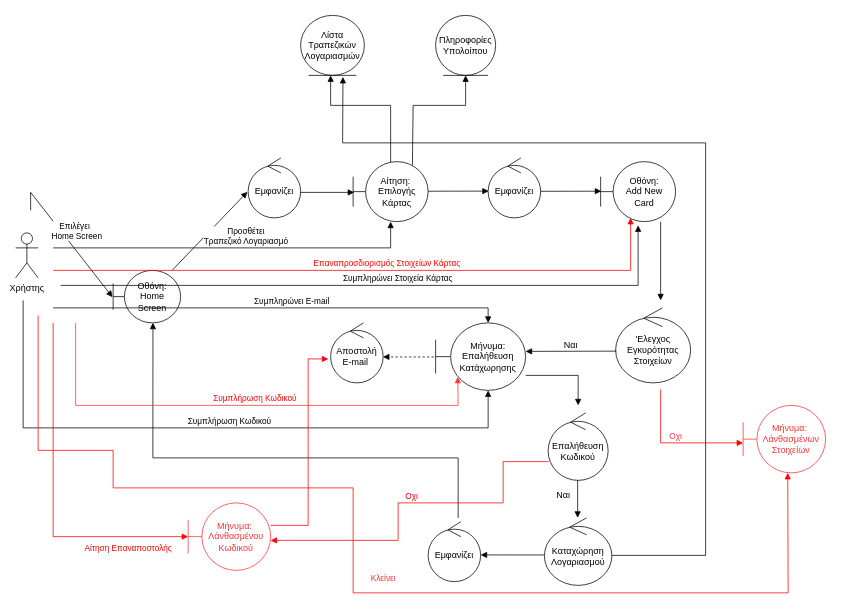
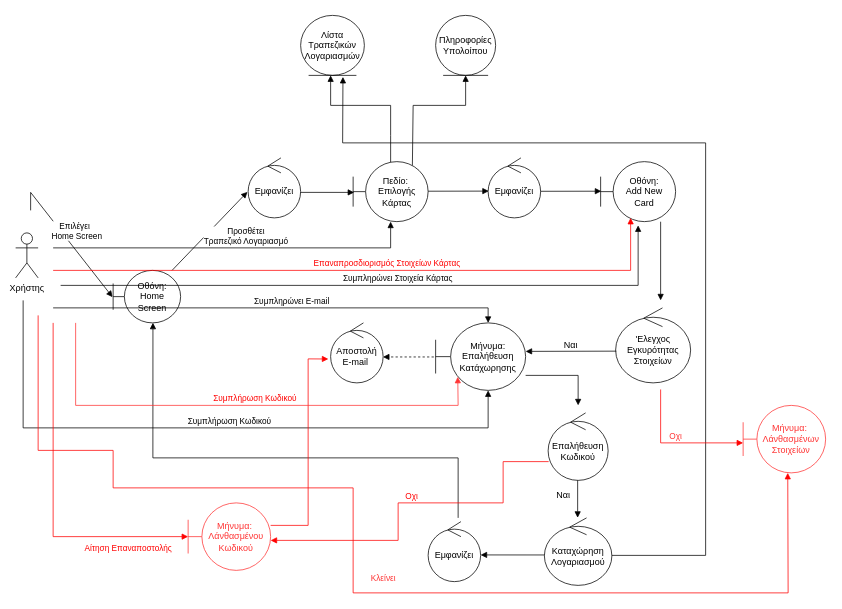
(397, 192) -> (397, 192)
